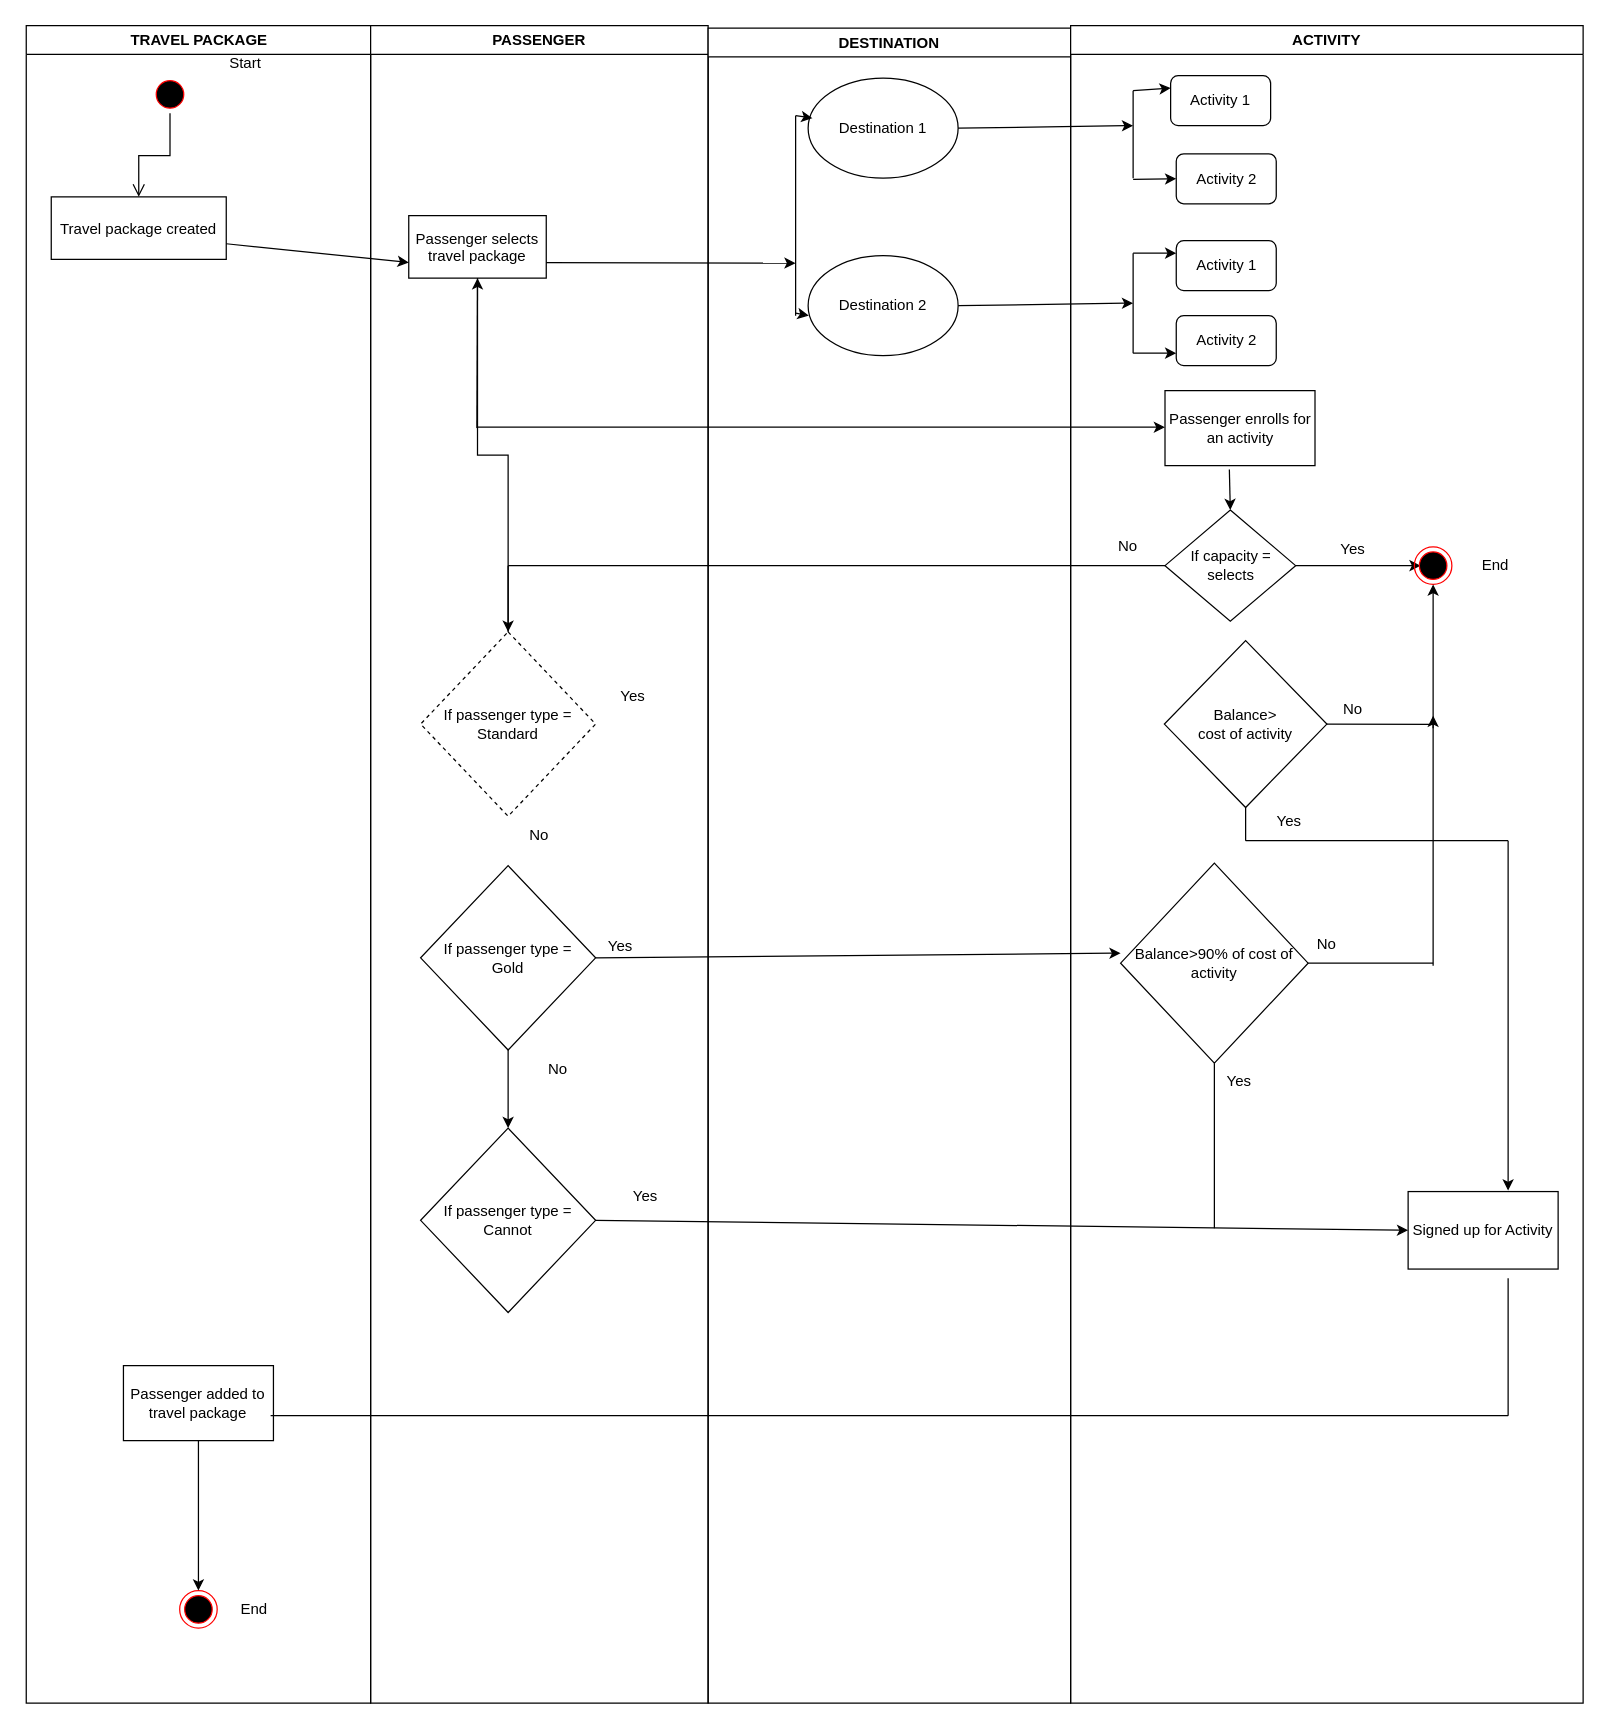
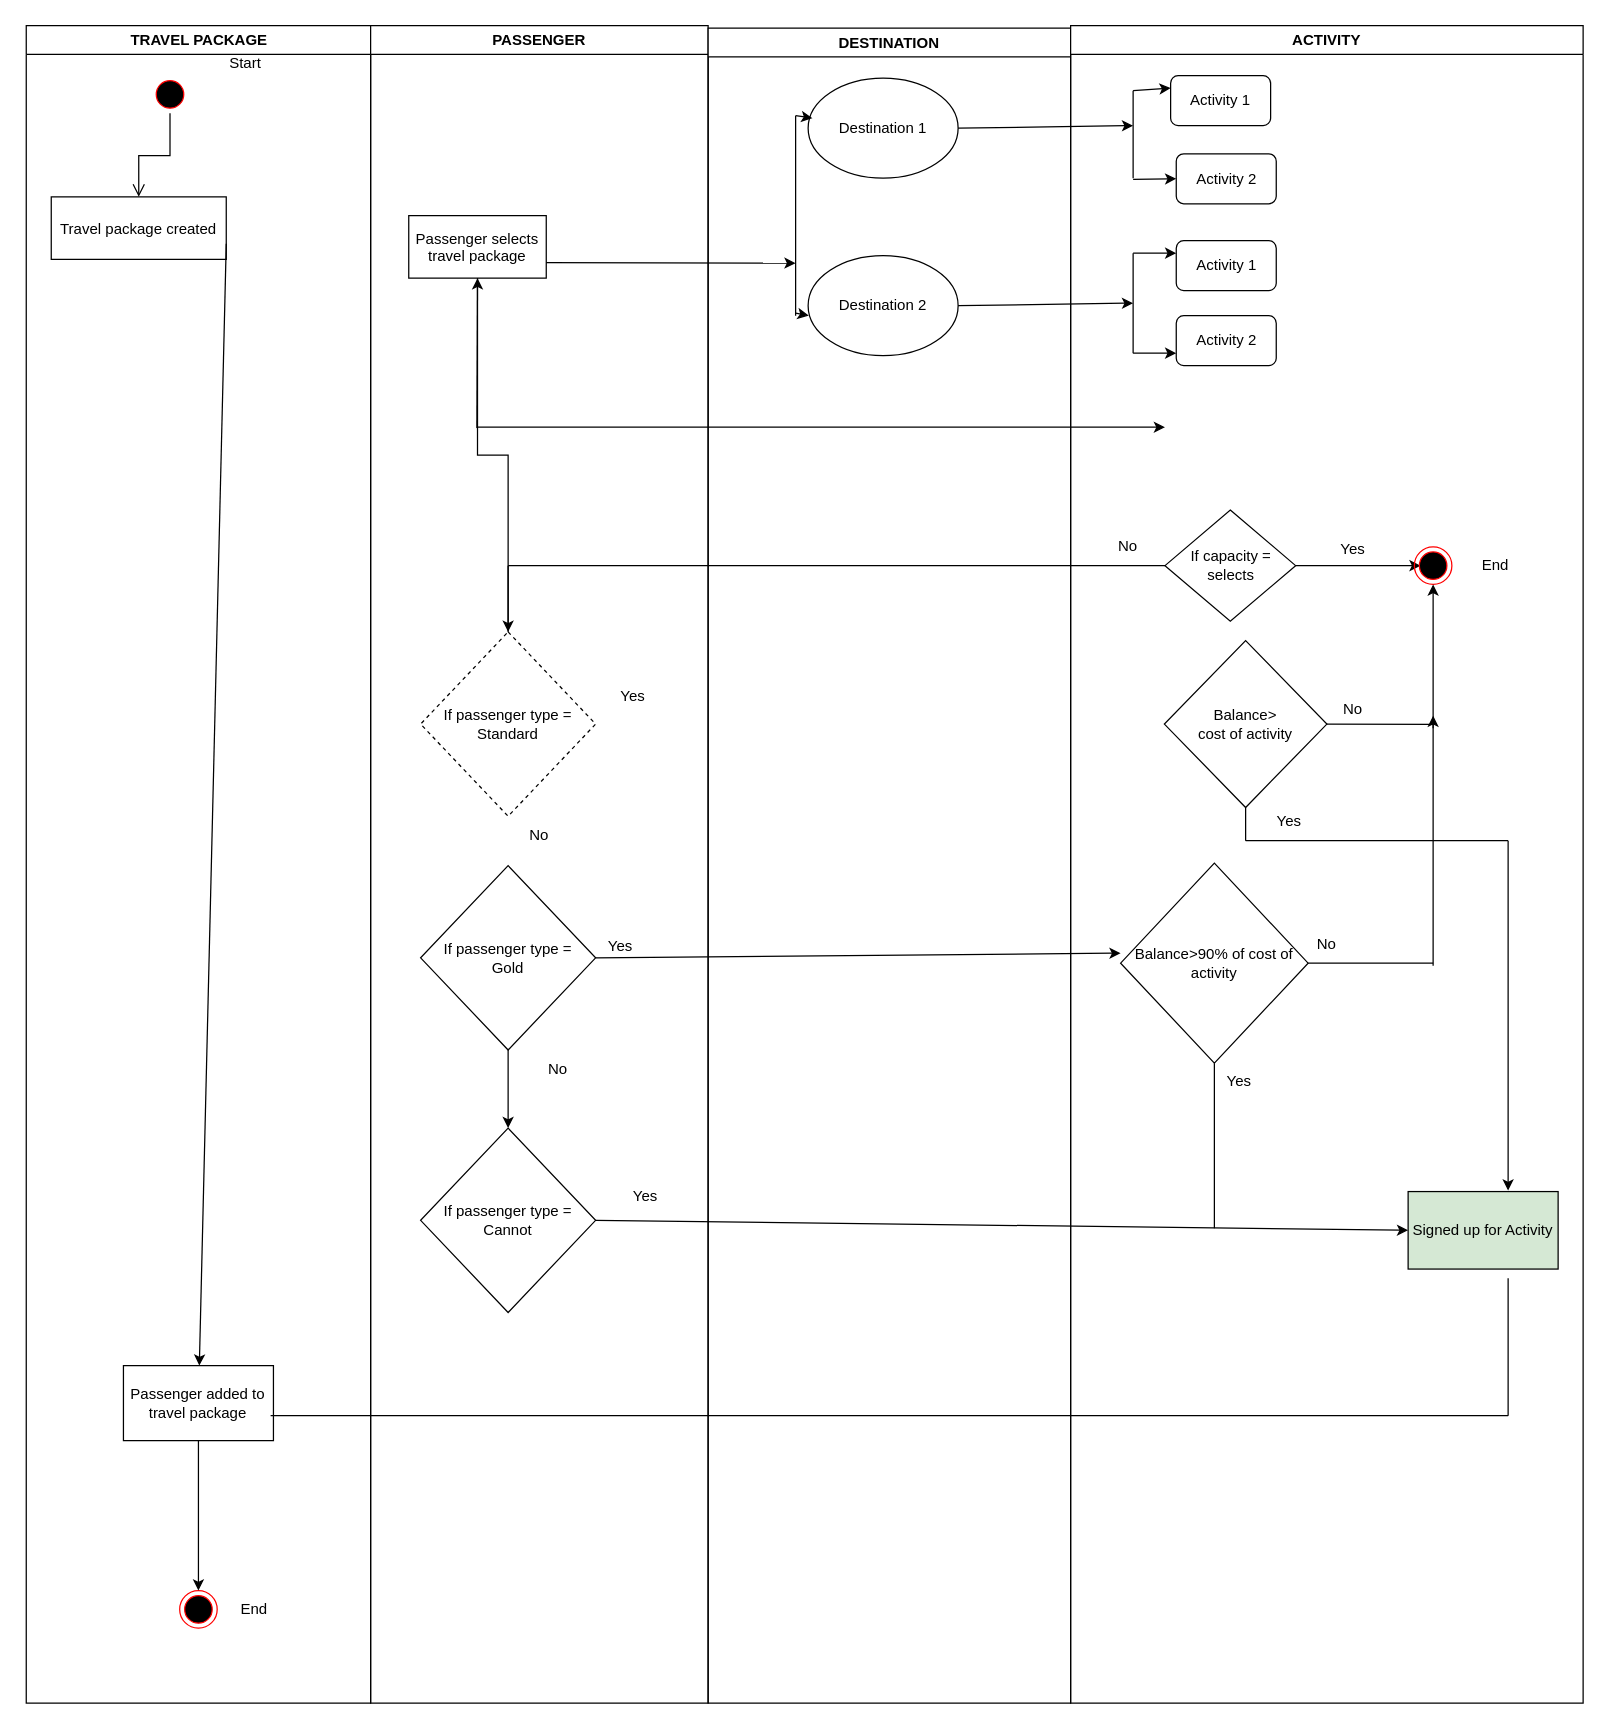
(313, 253) -> (213, 808)
(1240, 428) -> none
(1230, 486) -> none
(1483, 1230) -> (1483, 1230)
